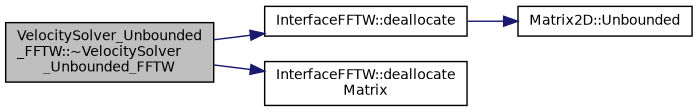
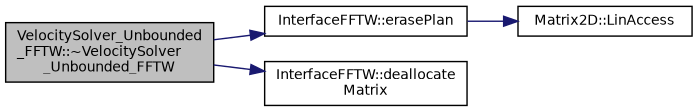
(366, 21) -> (366, 21)
(605, 21) -> (605, 21)
